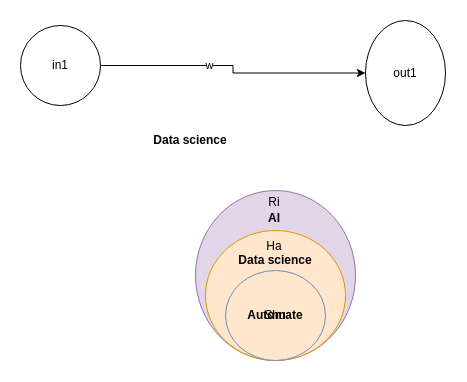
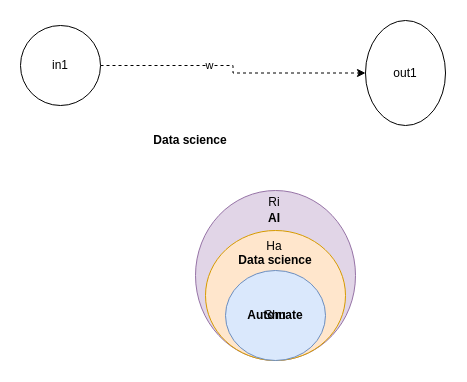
(233, 66) -> (233, 66)
(276, 316) -> (276, 316)
